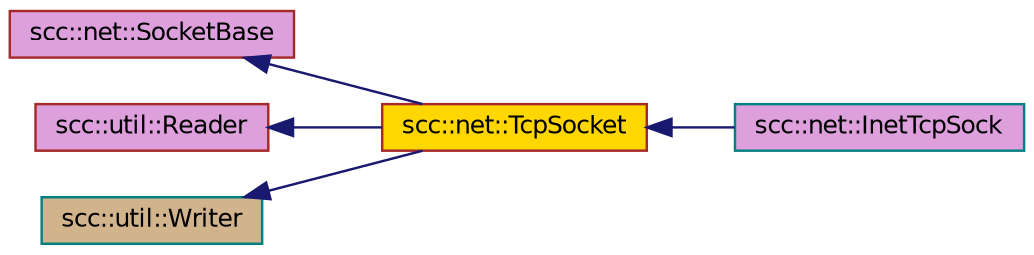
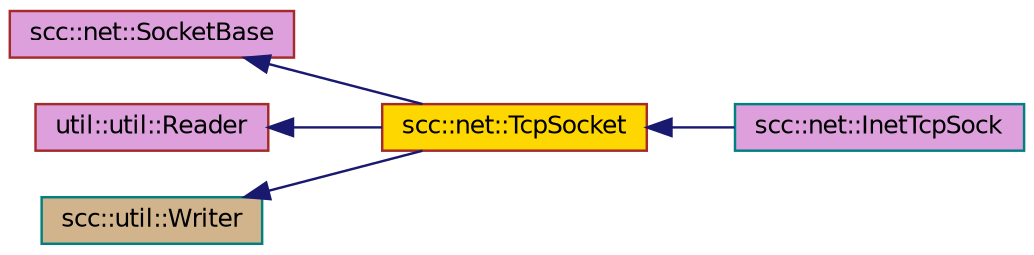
(152, 127) -> (152, 127)
